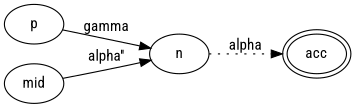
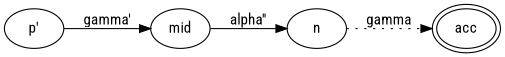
(34, 24) -> none
none -> (34, 29)
(246, 46) -> (389, 20)
